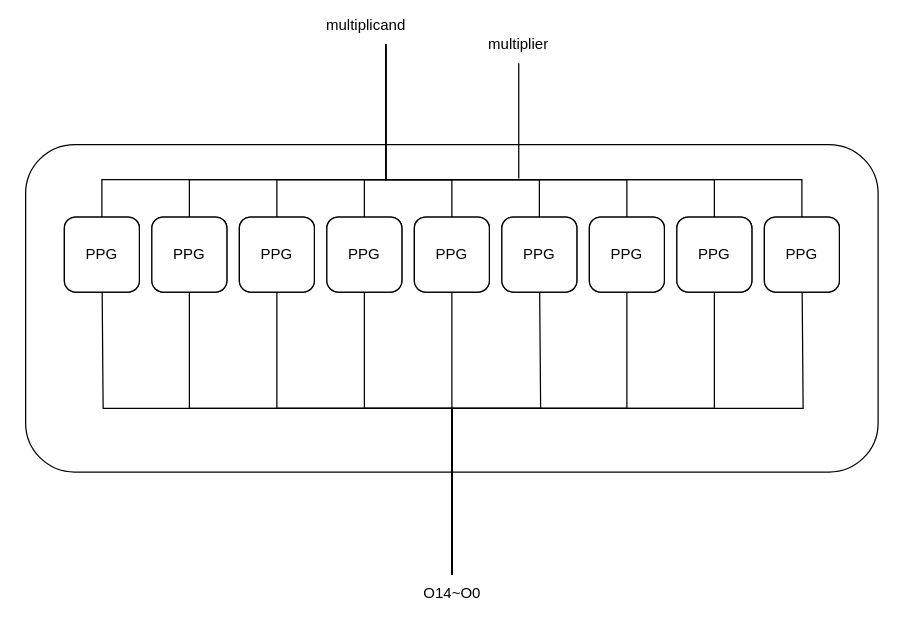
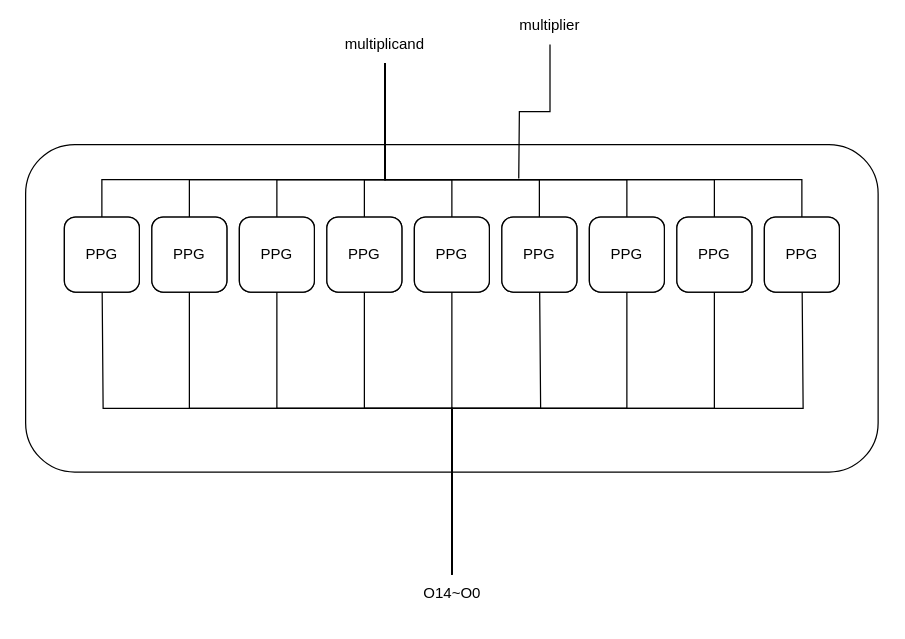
(366, 26) -> (385, 44)
(519, 44) -> (550, 26)
